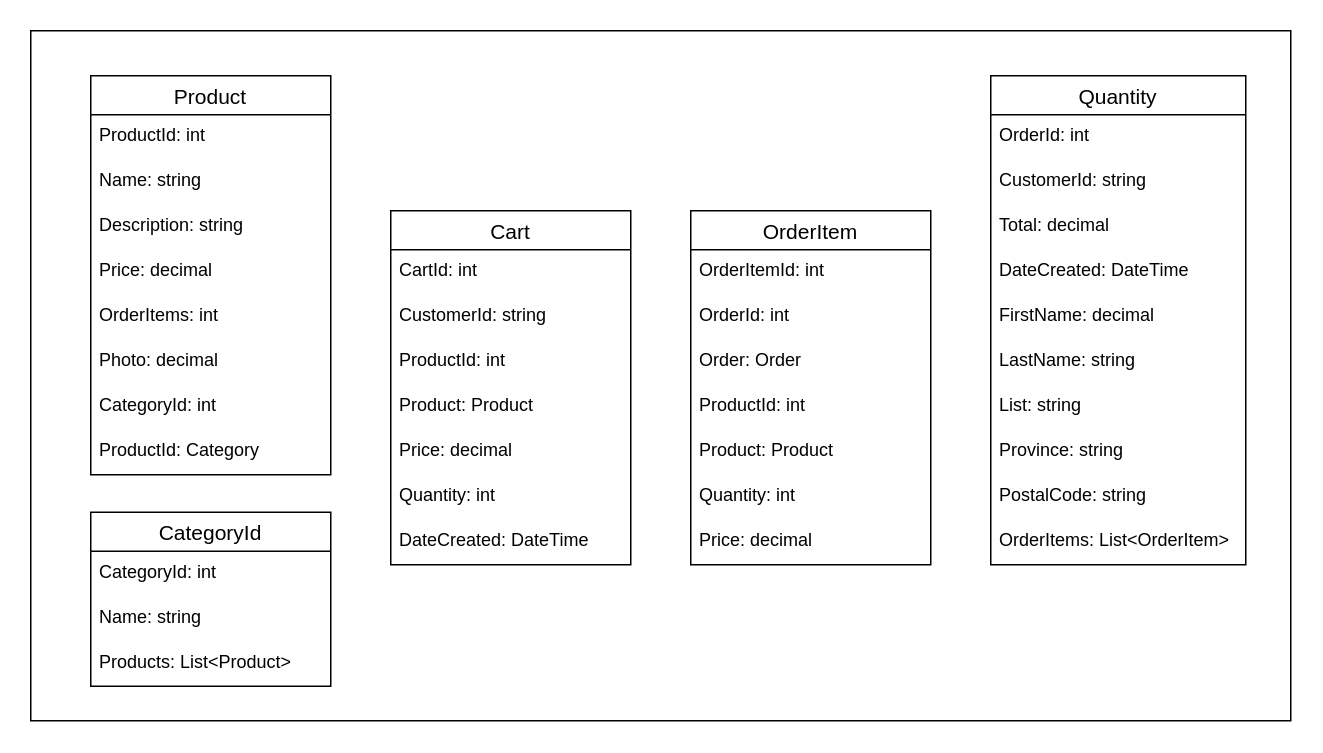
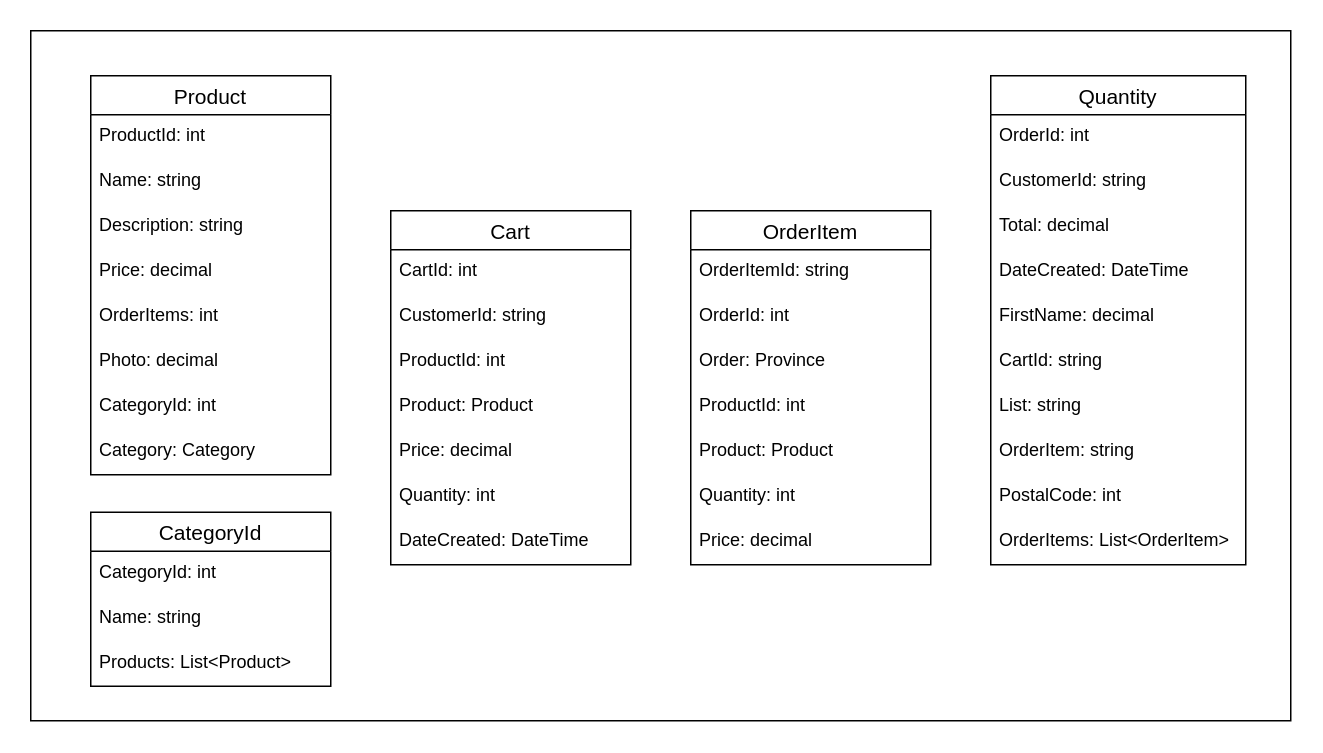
(773, 270) -> (788, 270)
(755, 360) -> (768, 360)
(1073, 360) -> (1063, 360)
(190, 450) -> (185, 450)
(1070, 450) -> (1078, 450)
(1080, 495) -> (1065, 495)
